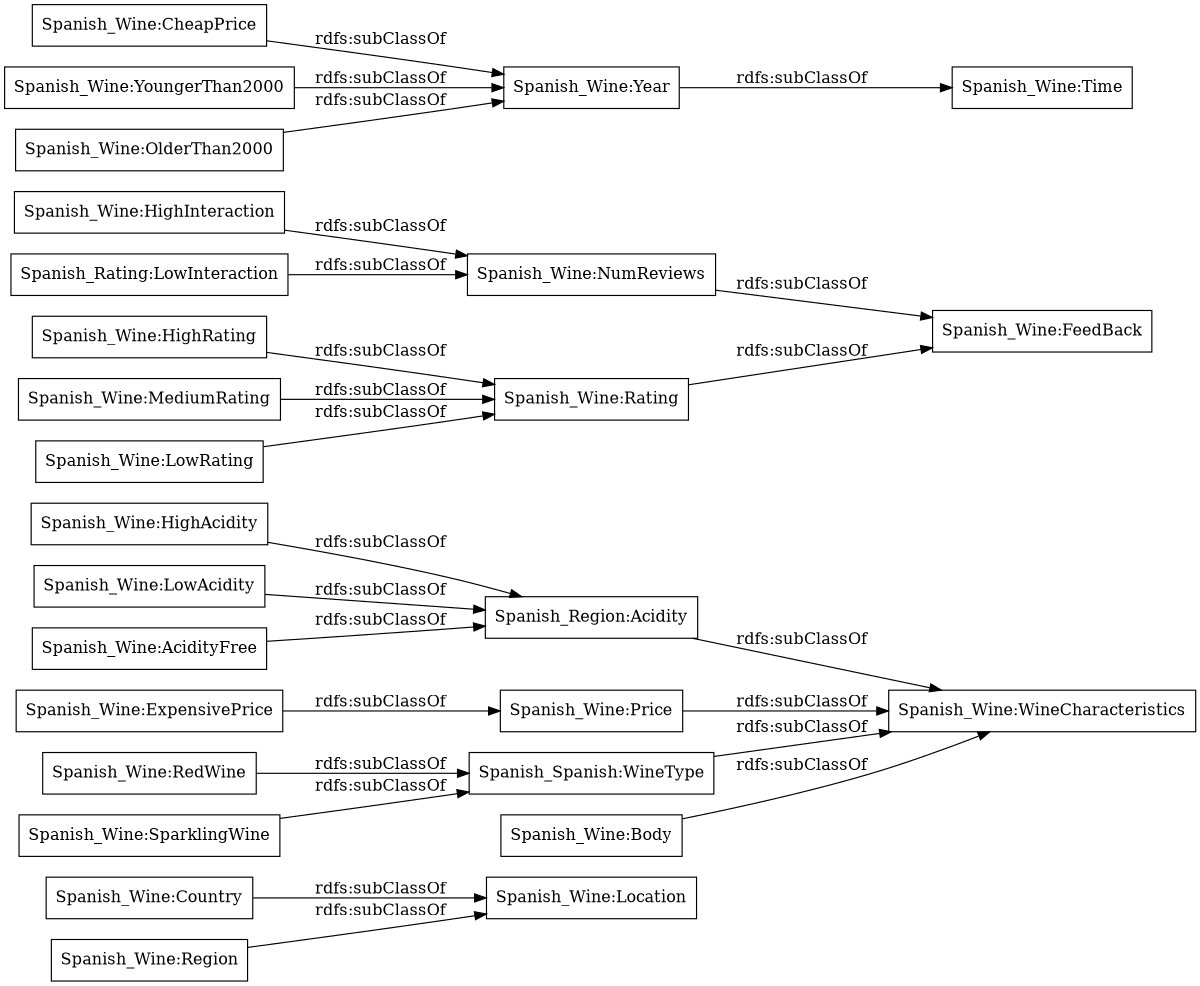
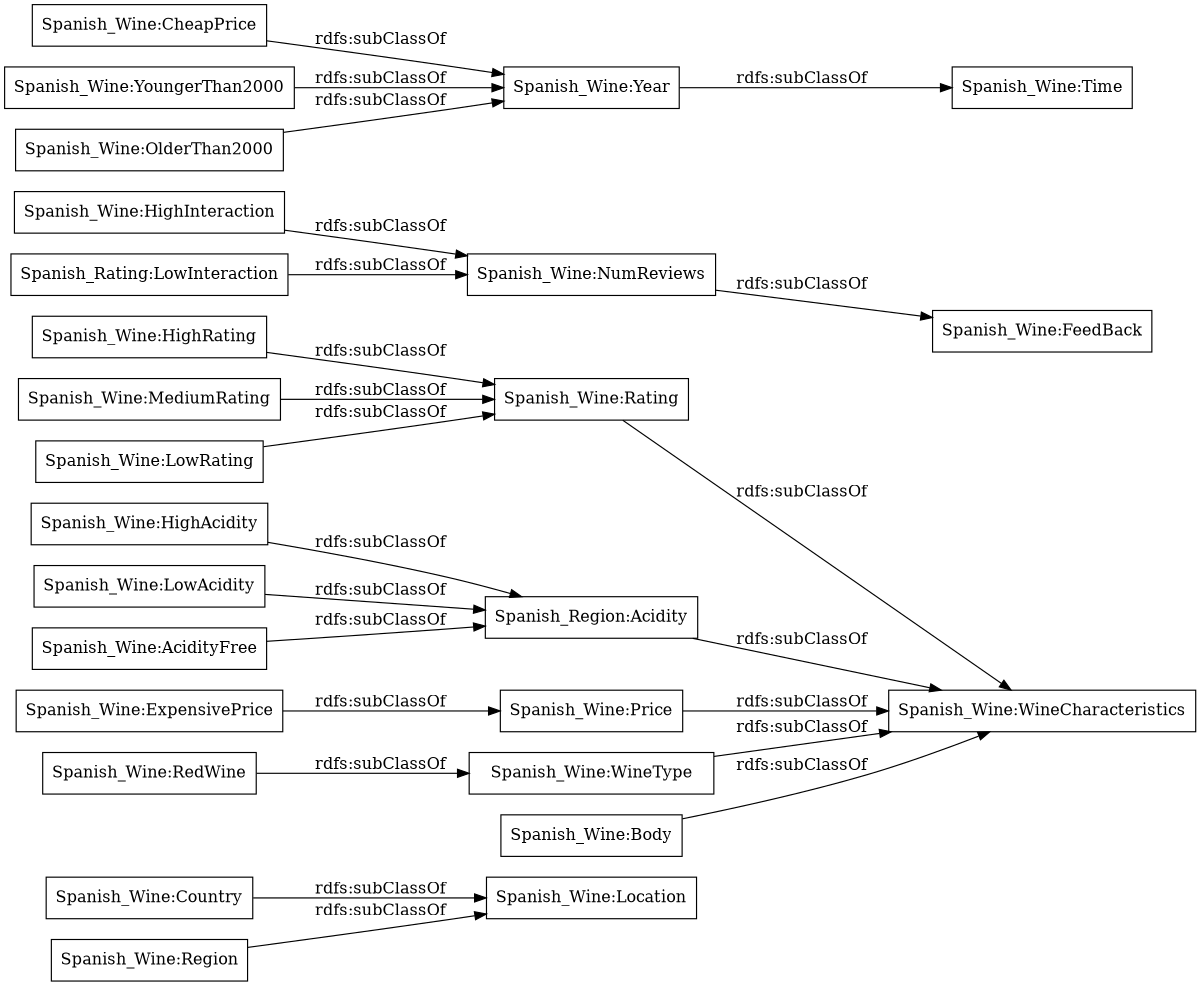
(805, 367) -> (812, 552)
(592, 773) -> (592, 773)
(149, 836) -> none
